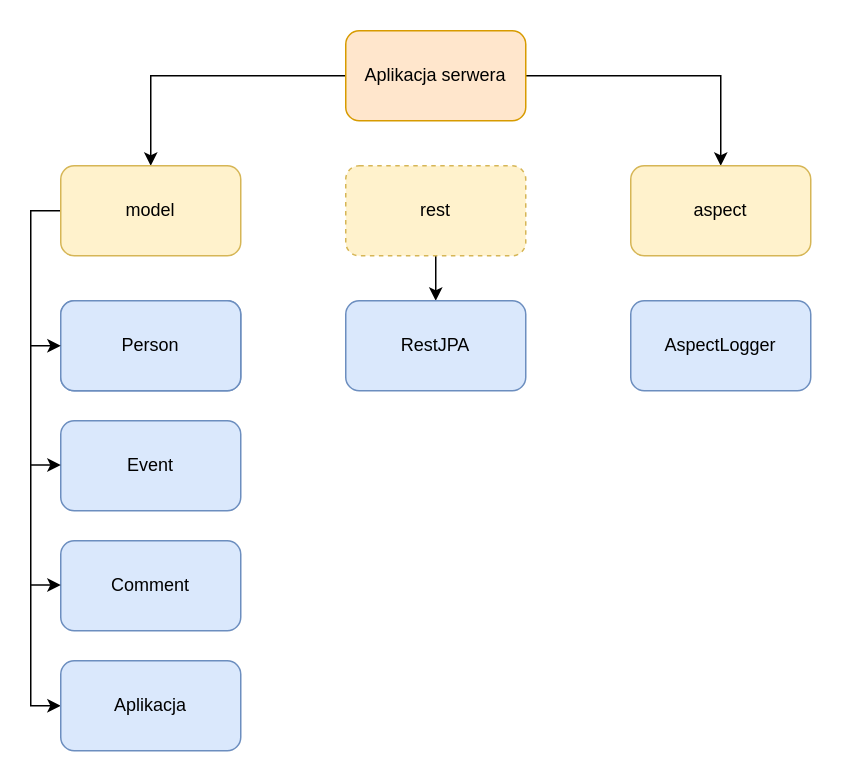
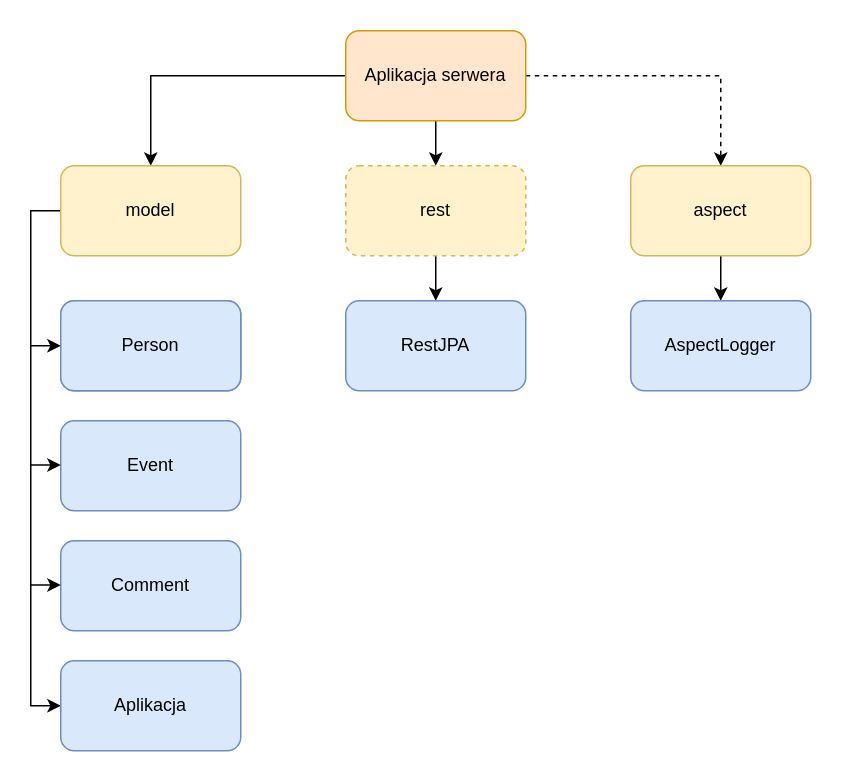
(662, 76) -> (662, 76)
none -> (436, 149)
none -> (721, 284)
